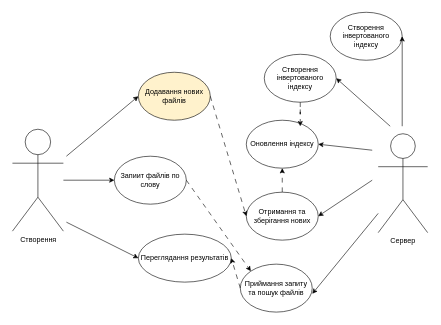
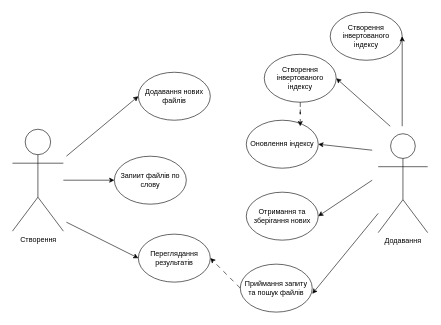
(174, 96) -> (174, 96)
(228, 155) -> none
(282, 173) -> none
(220, 228) -> none
(403, 242) -> (403, 242)
(185, 258) -> (174, 258)
